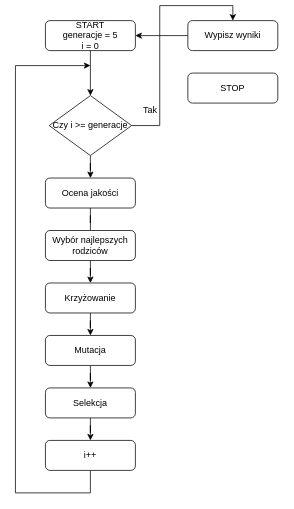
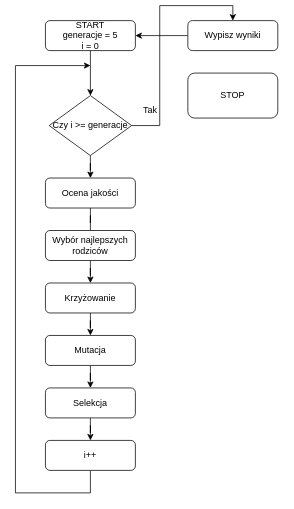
(233, 88) -> (233, 96)
